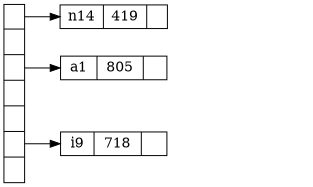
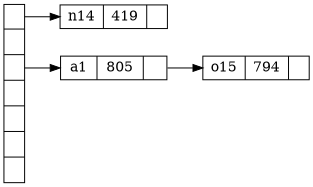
none -> (256, 68)
(114, 144) -> none
